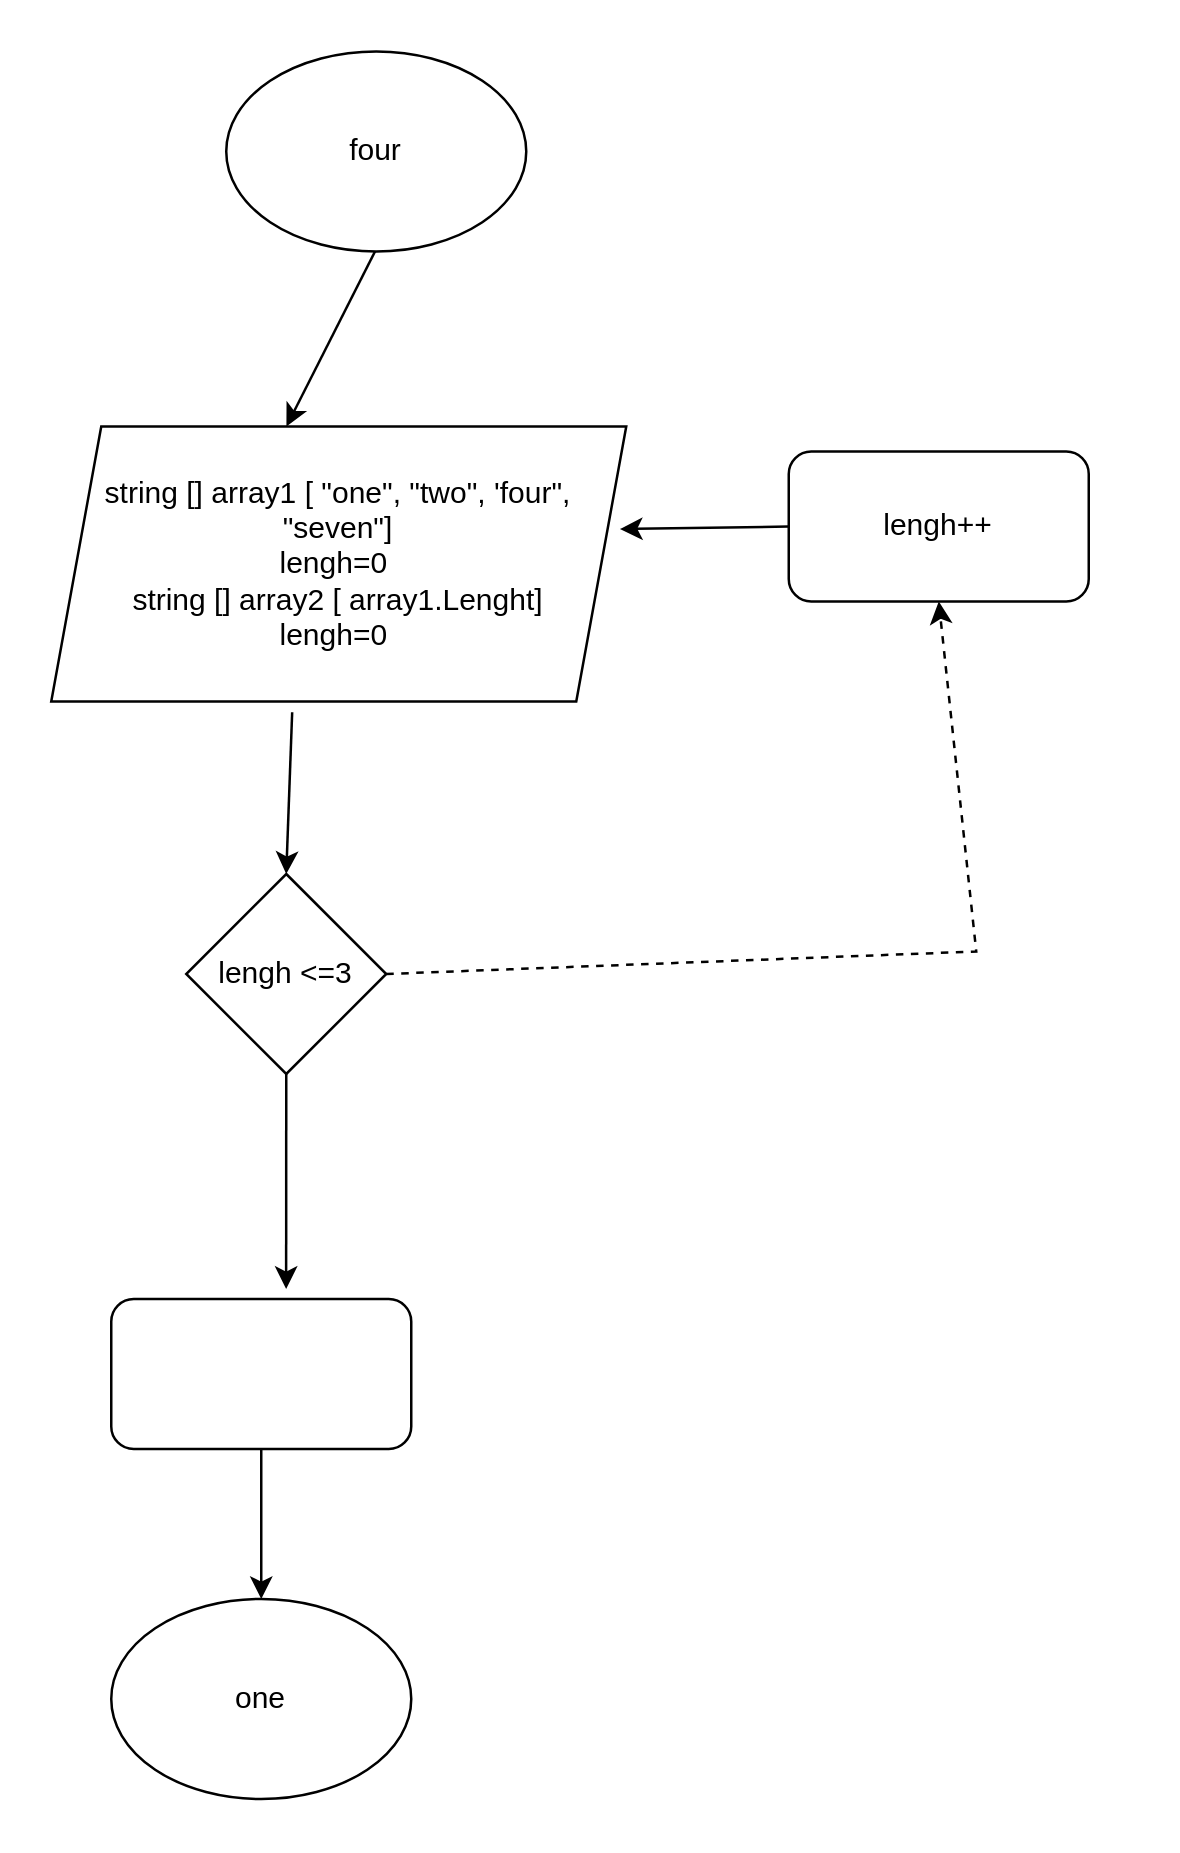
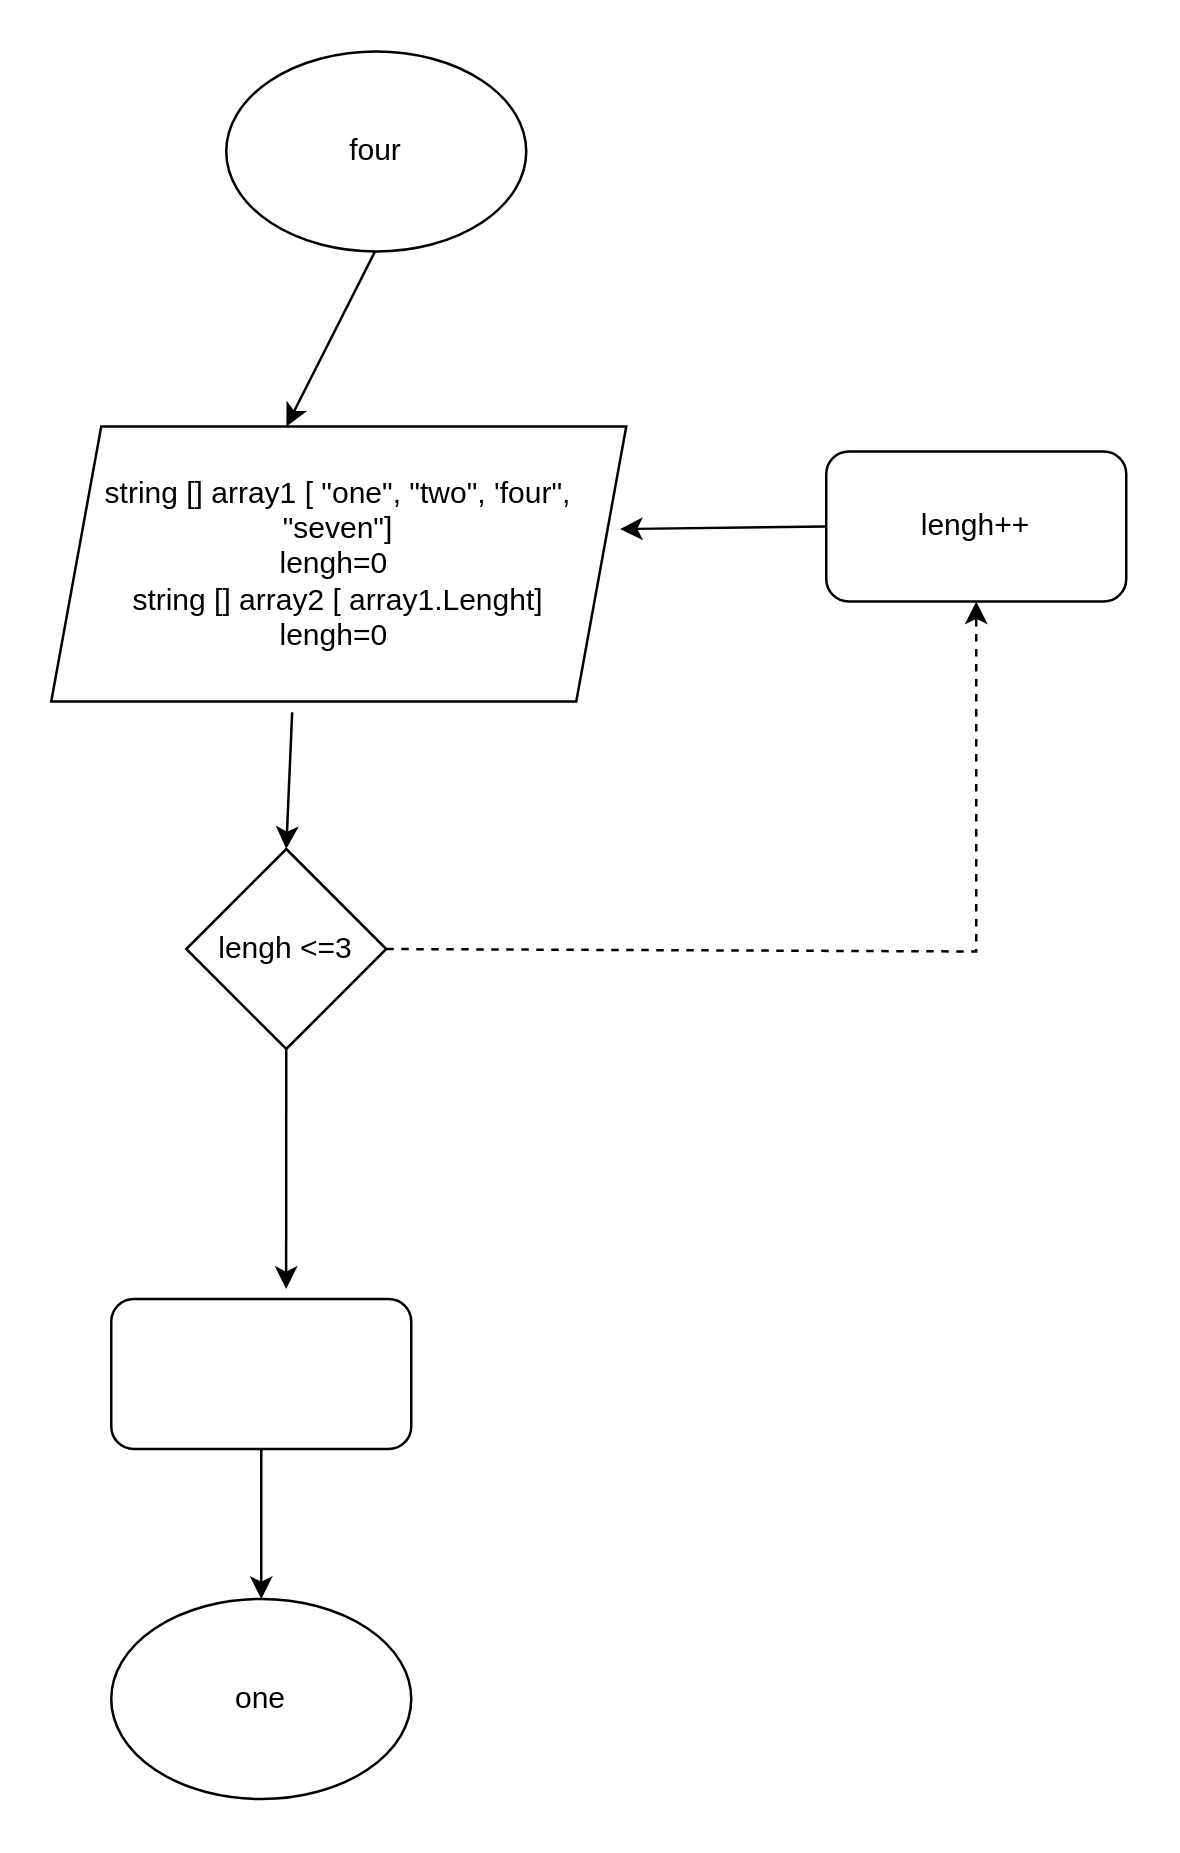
(939, 526) -> (976, 526)
(286, 974) -> (286, 949)
